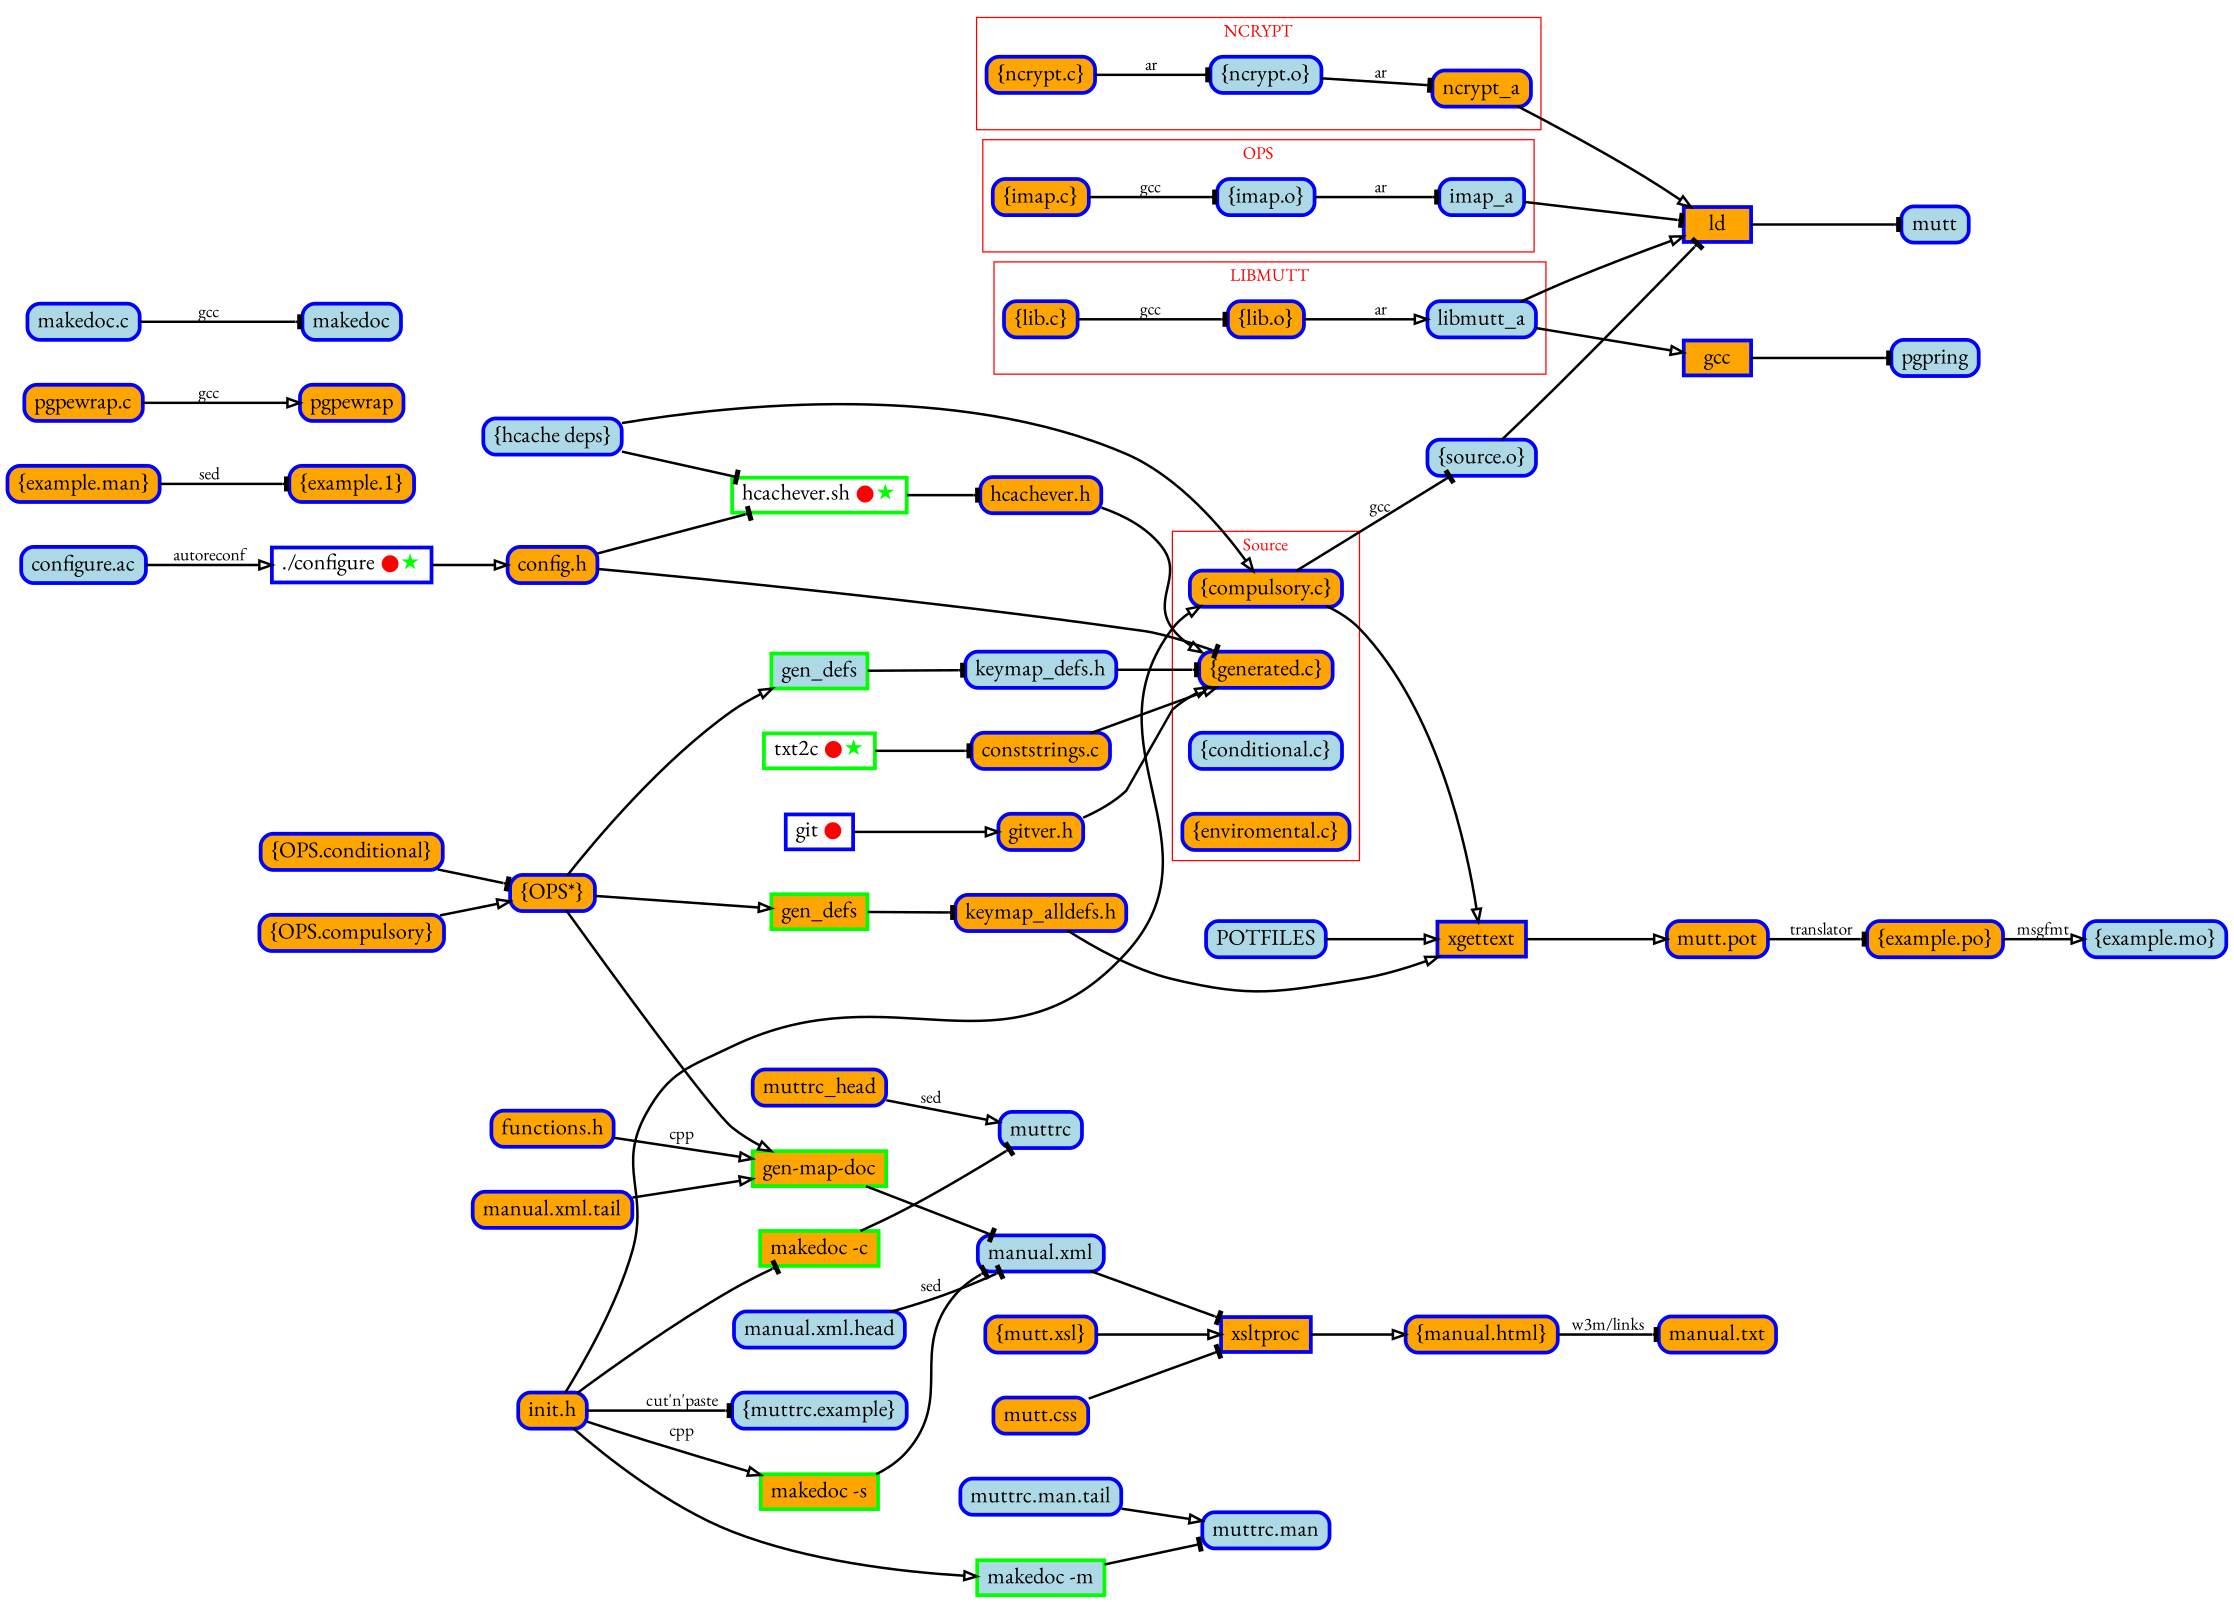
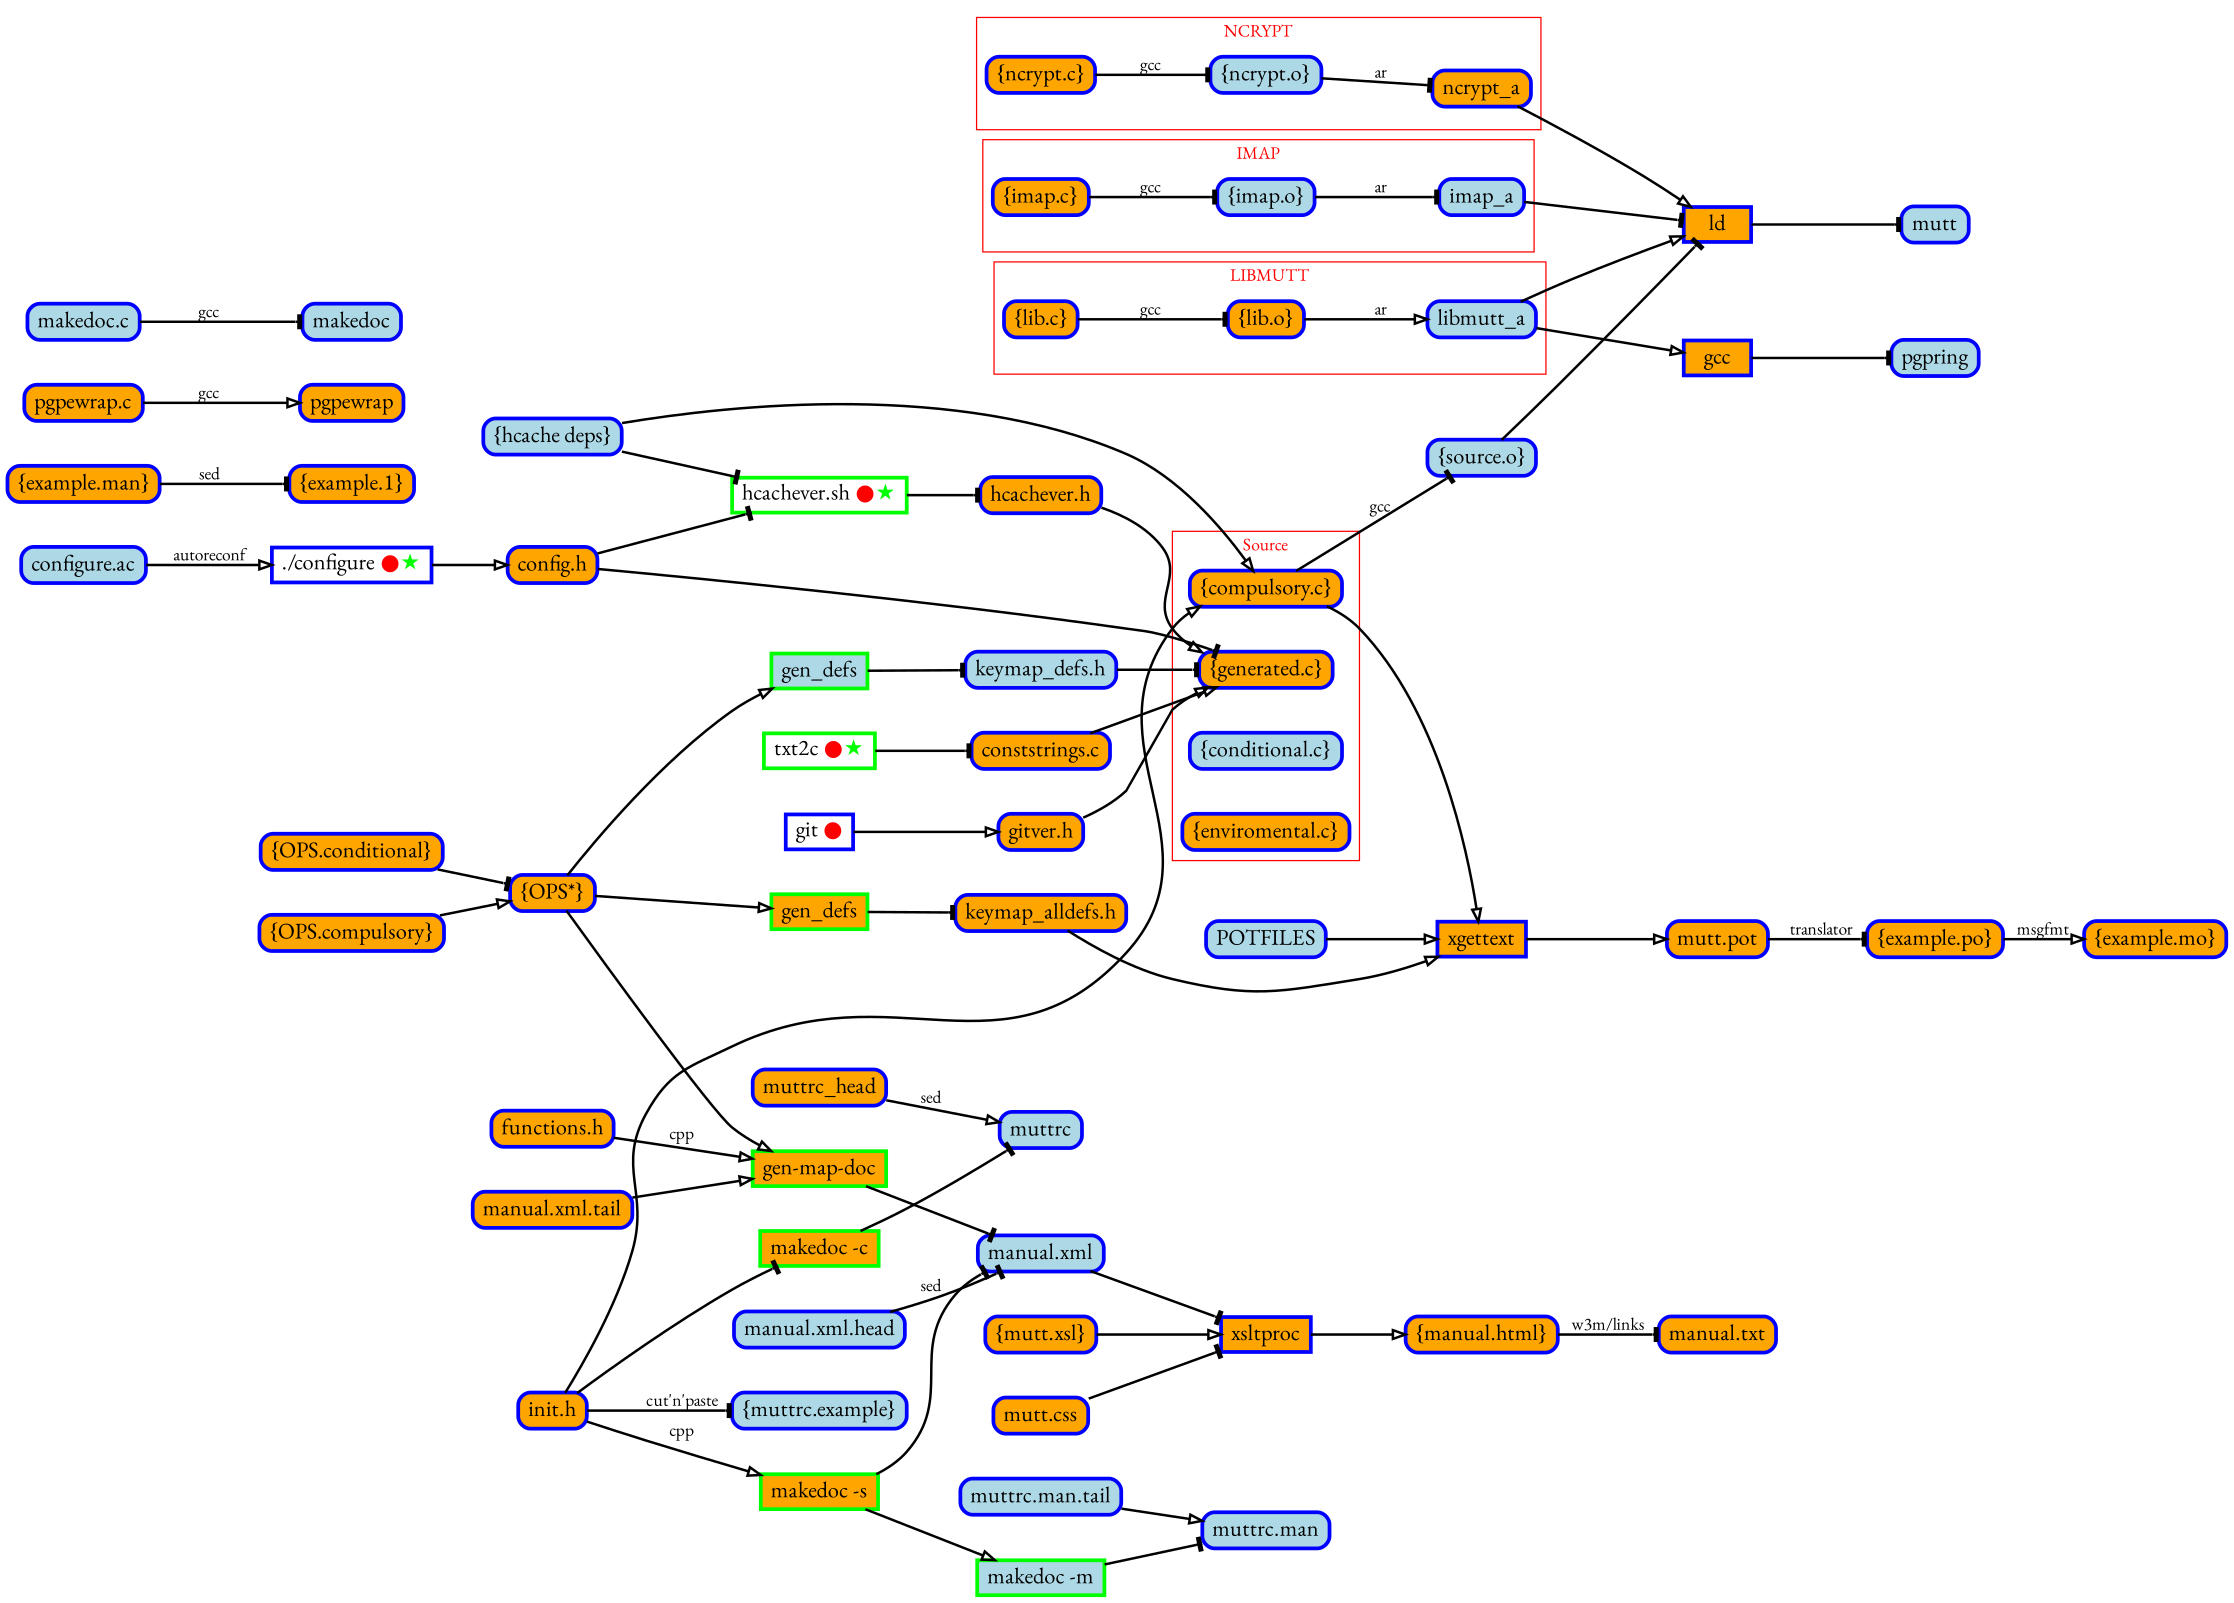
(1151, 65) -> (1151, 65)
(1258, 154) -> (1258, 154)
(2155, 939) -> (2155, 939)
(754, 1539) -> (924, 1532)
